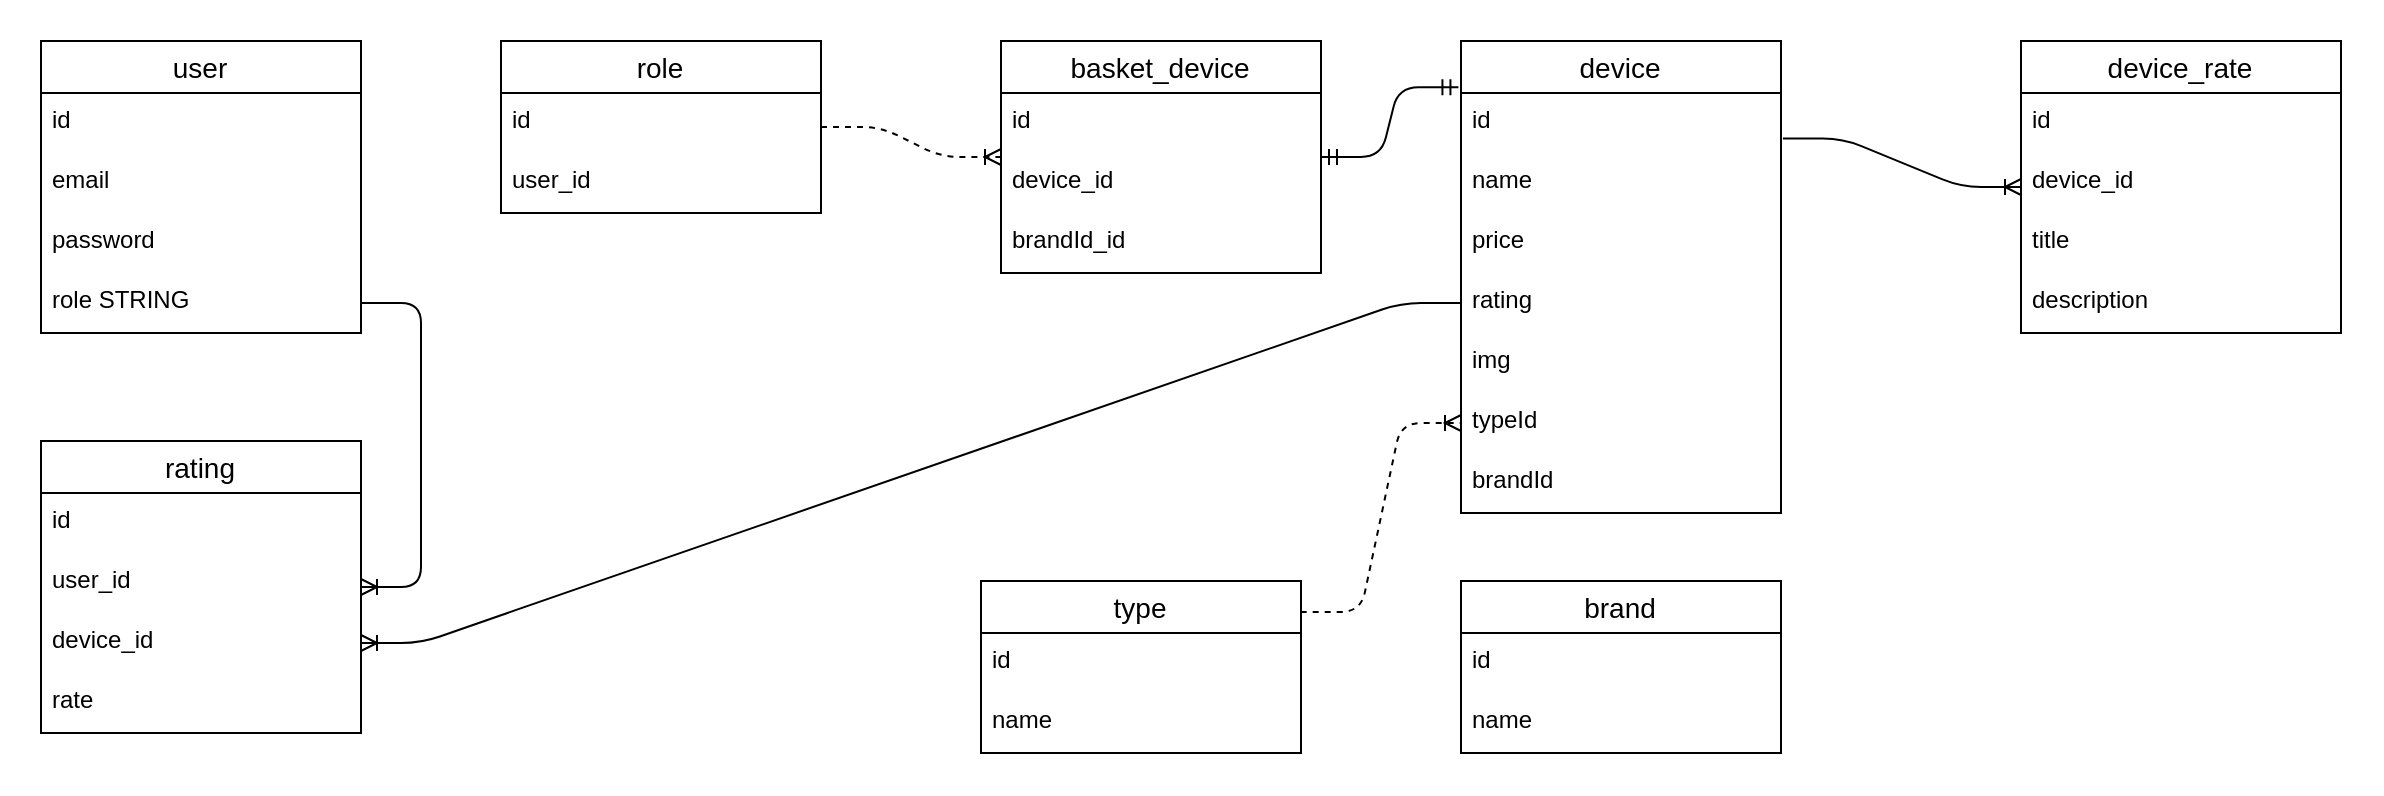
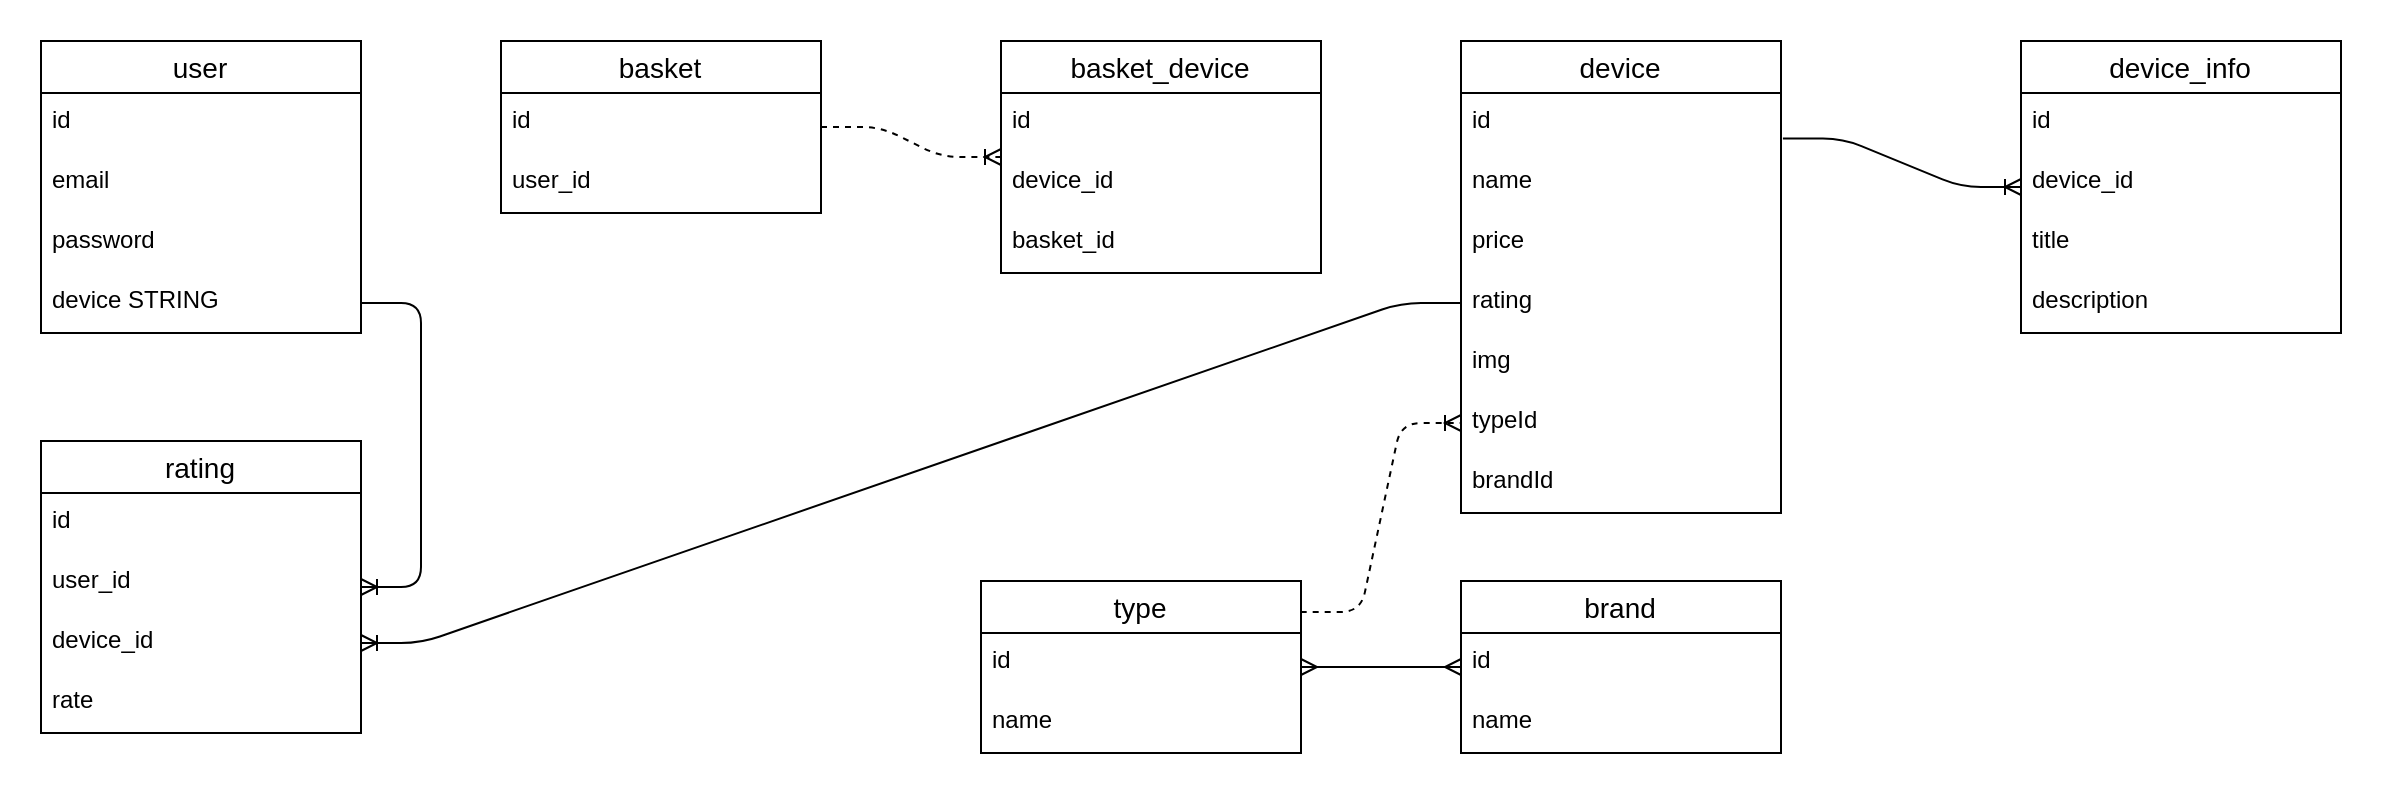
(660, 69) -> (660, 69)
(2180, 69) -> (2180, 69)
(1390, 121) -> none
(1076, 240) -> (1069, 240)
(120, 300) -> (133, 300)
none -> (1378, 667)
